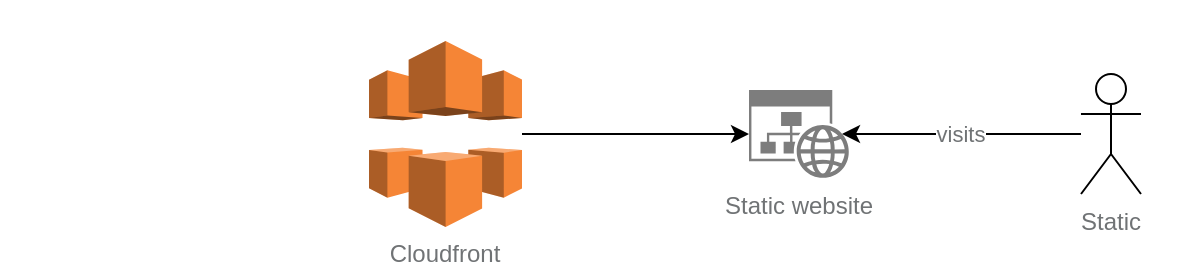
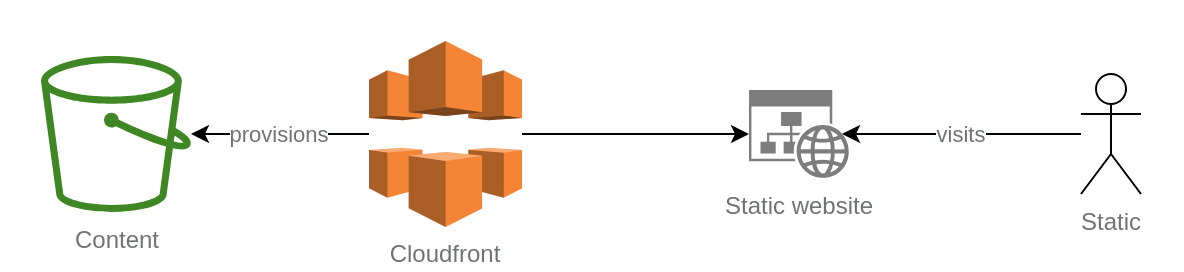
none -> (116, 134)
none -> (287, 134)
